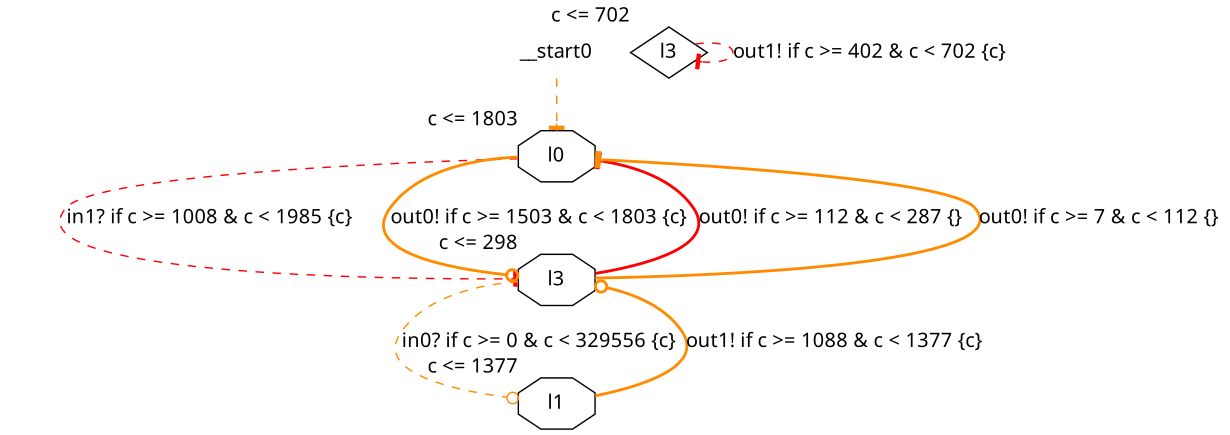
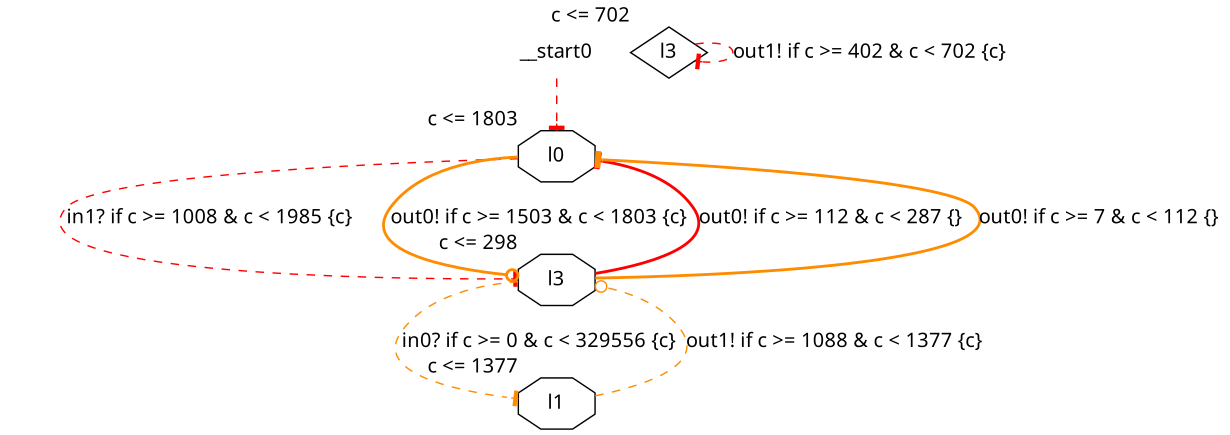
(557, 101) -> (557, 101)
(398, 339) -> (398, 339)
(686, 349) -> (686, 349)
